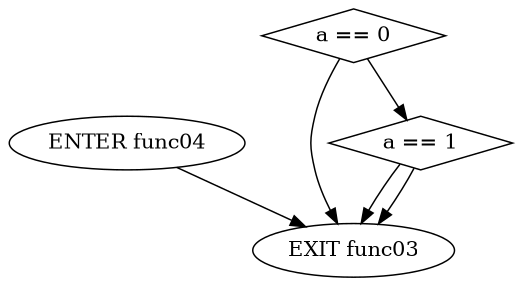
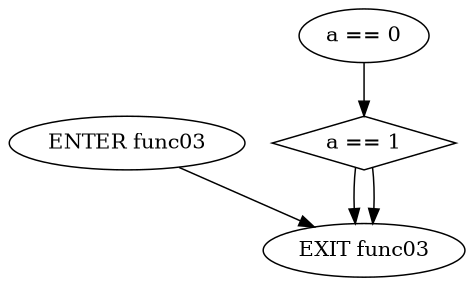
(354, 36) -> (364, 36)
(312, 134) -> none
(127, 143) -> (127, 143)
